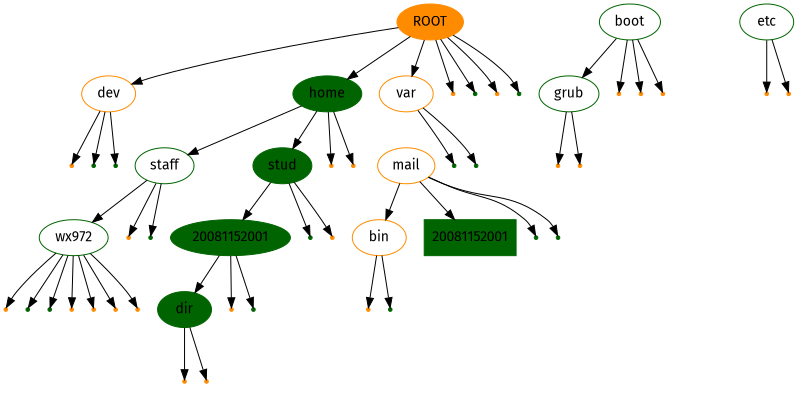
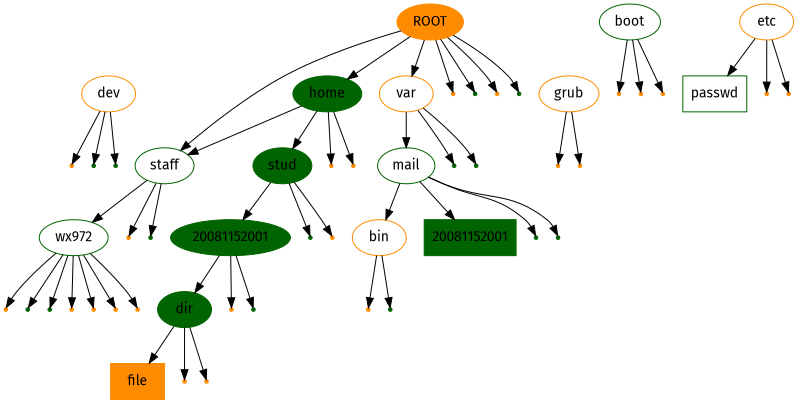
(767, 22) -> (767, 22)
(269, 50) -> (288, 74)
(603, 54) -> none
(569, 94) -> (569, 94)
none -> (715, 94)
none -> (406, 125)
(406, 166) -> (406, 166)
none -> (138, 381)
